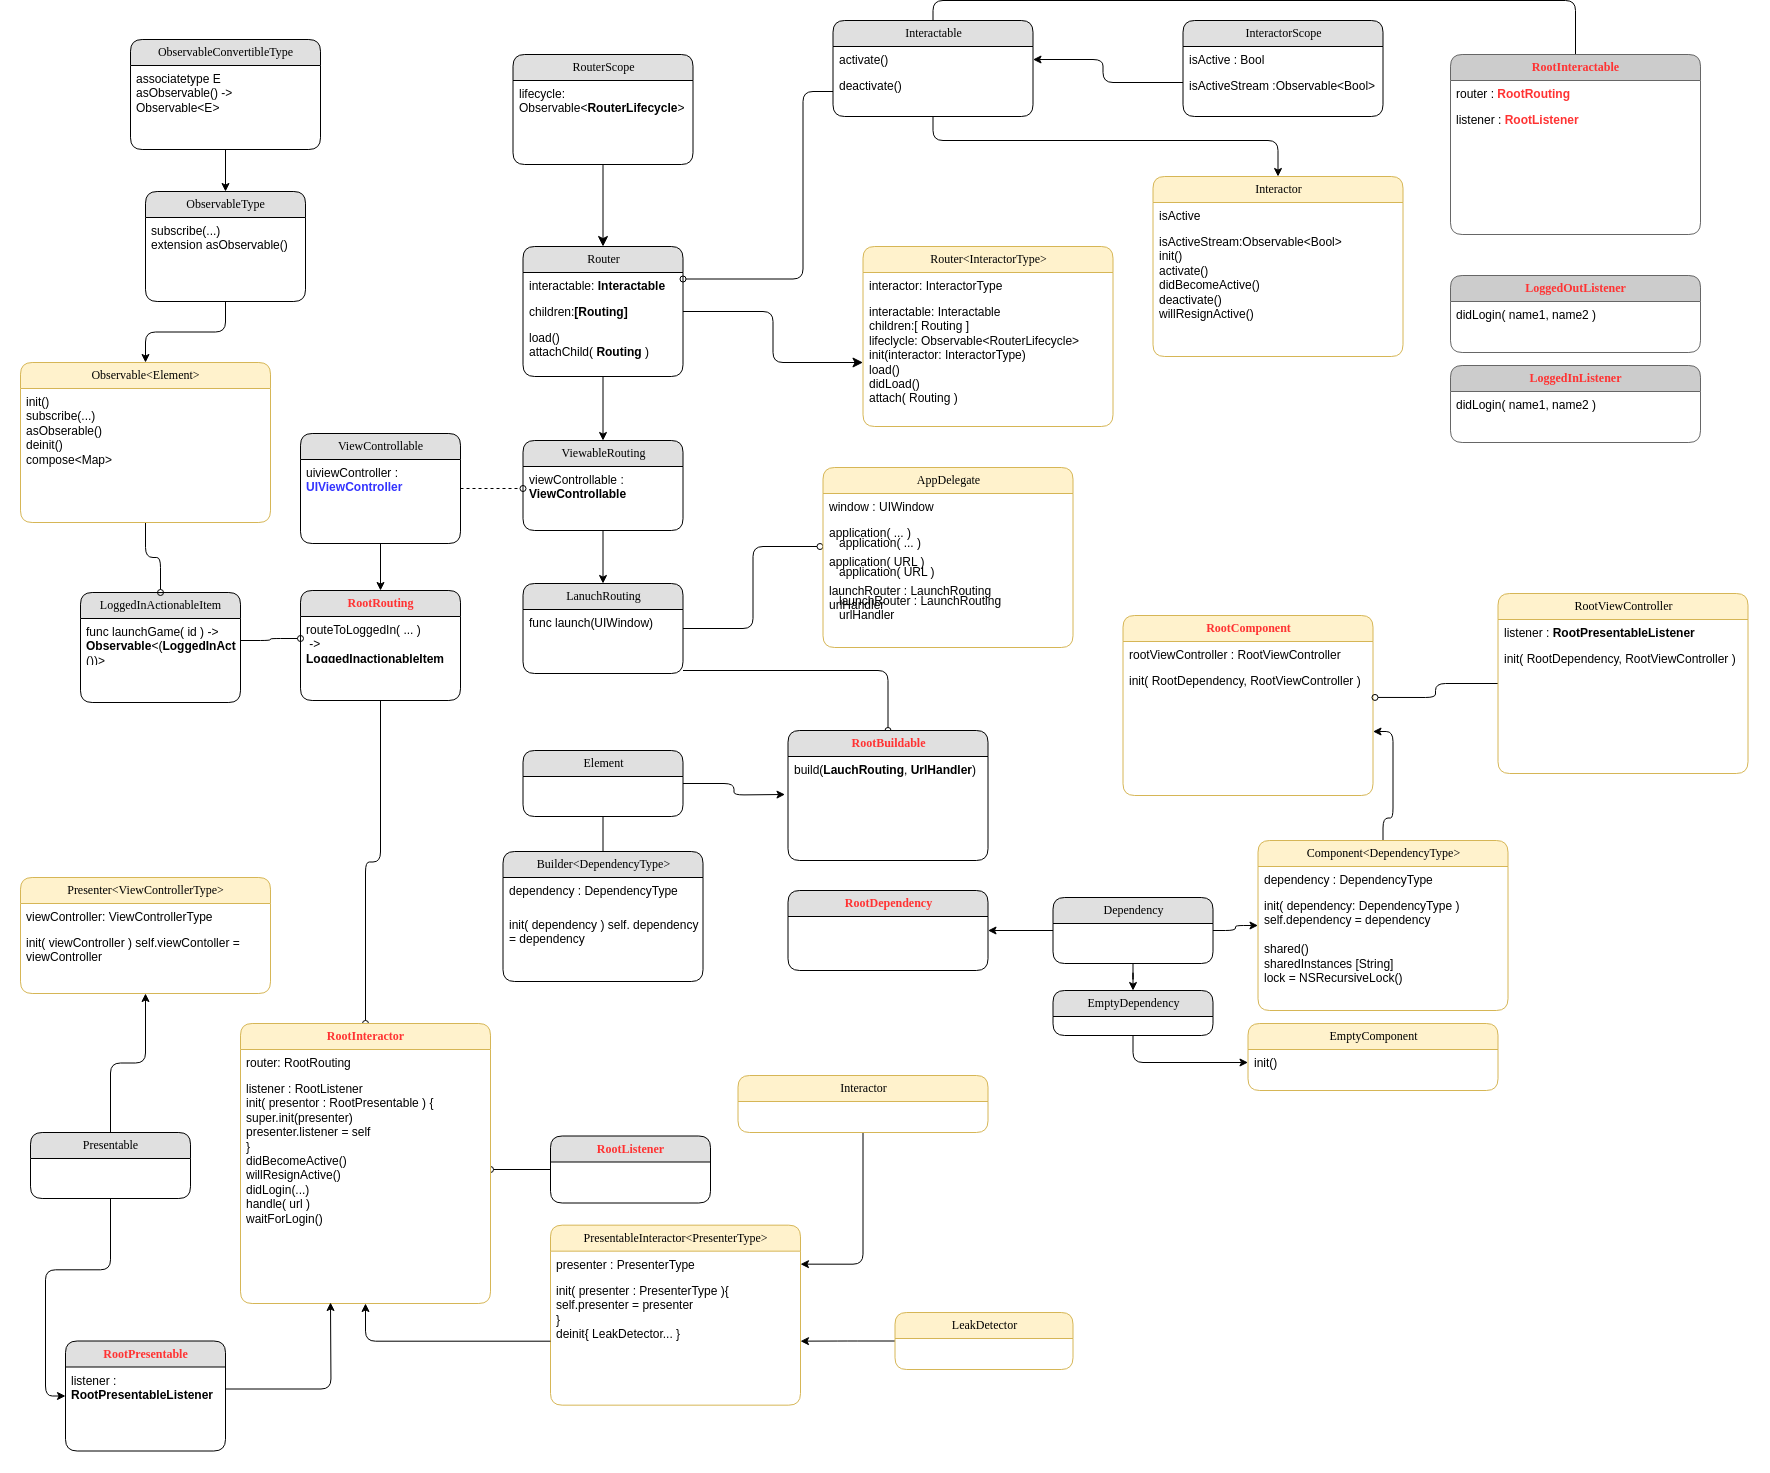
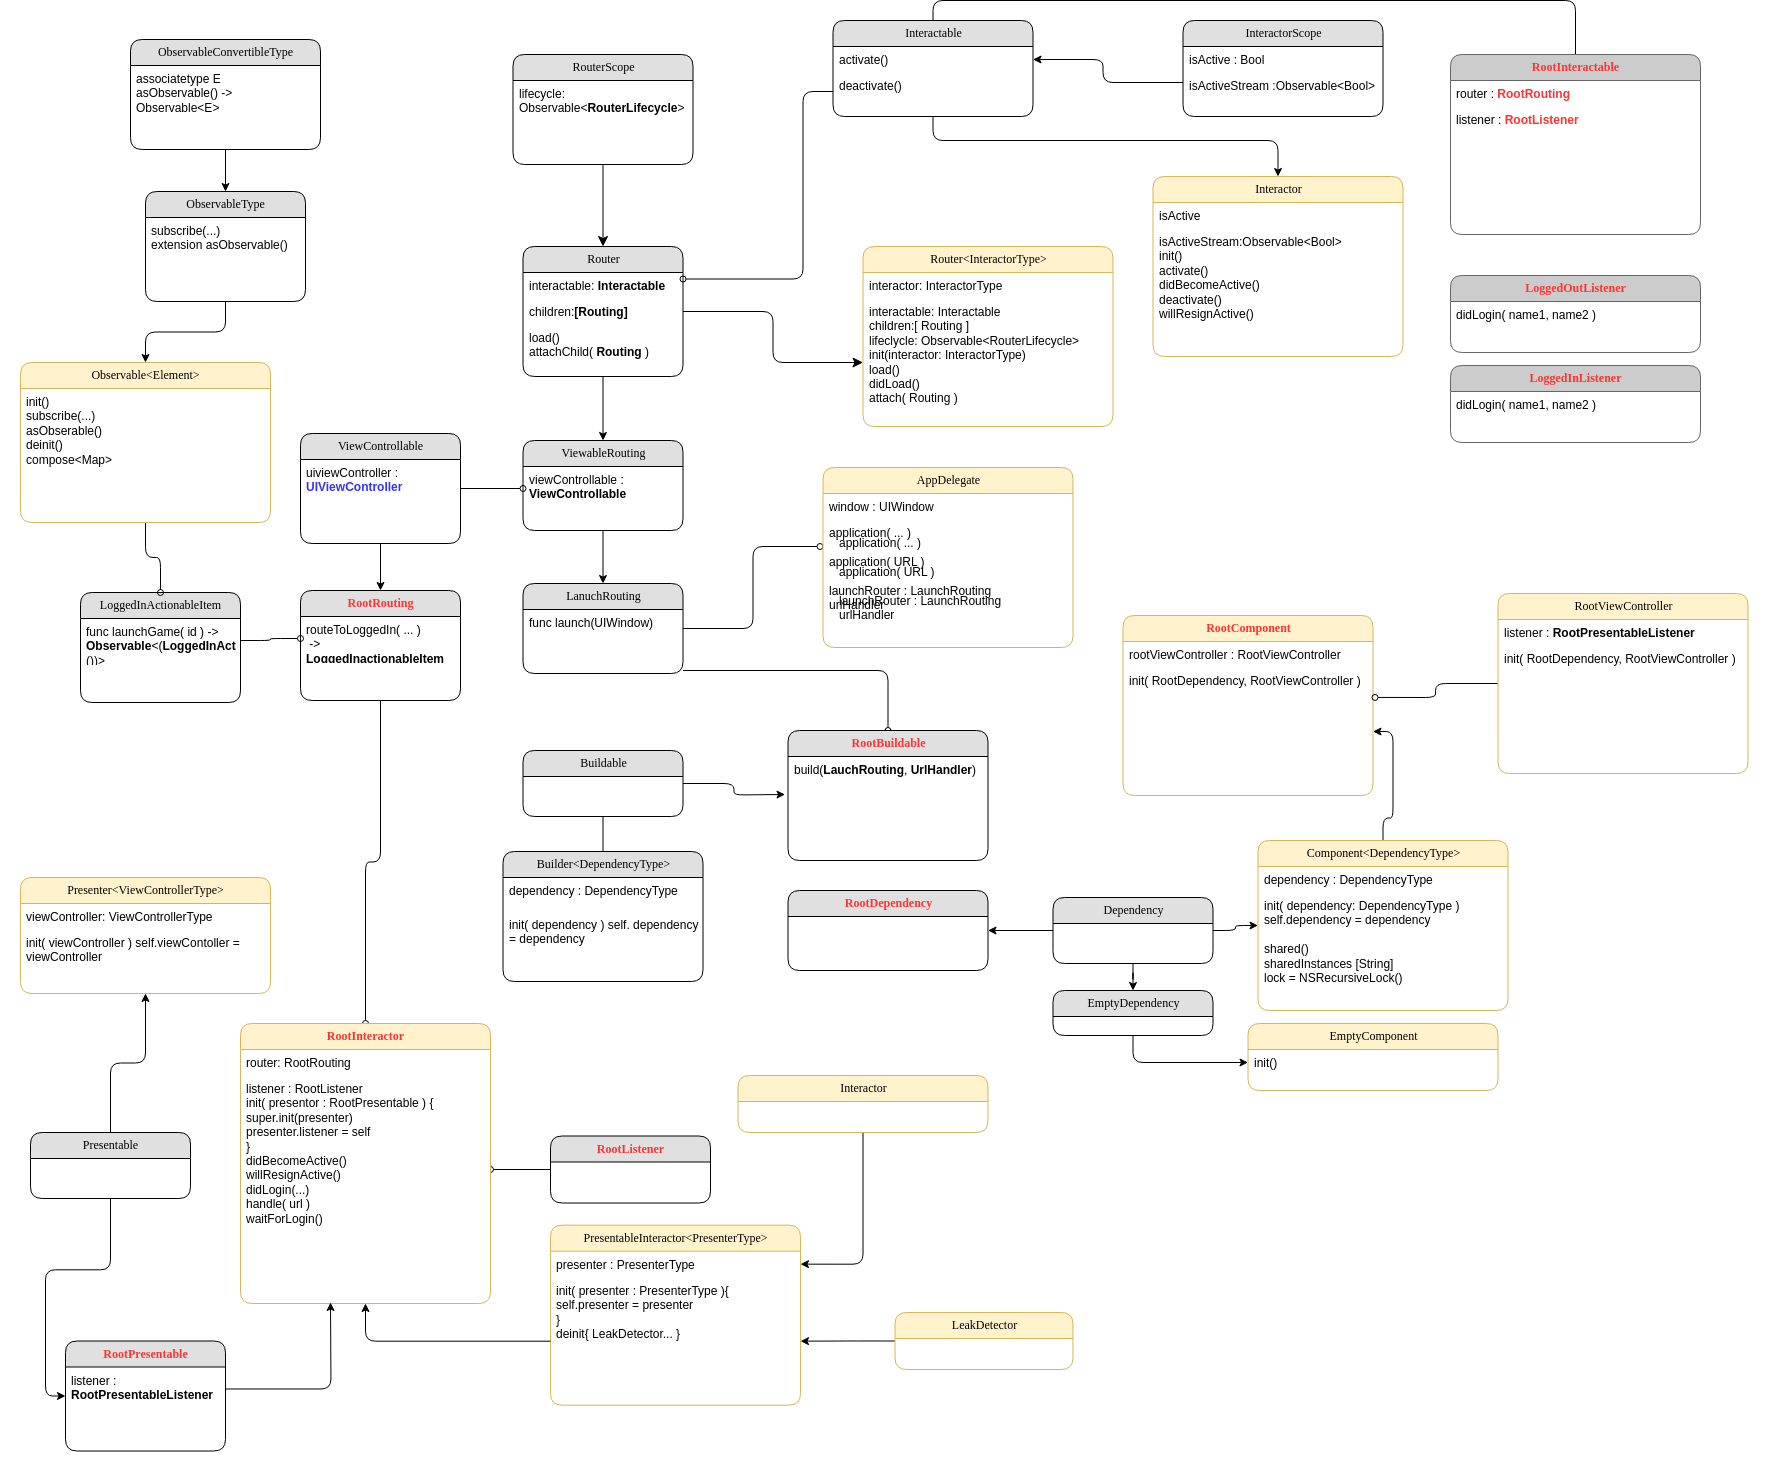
(491, 489) -> (491, 489)
(604, 764) -> (604, 764)
